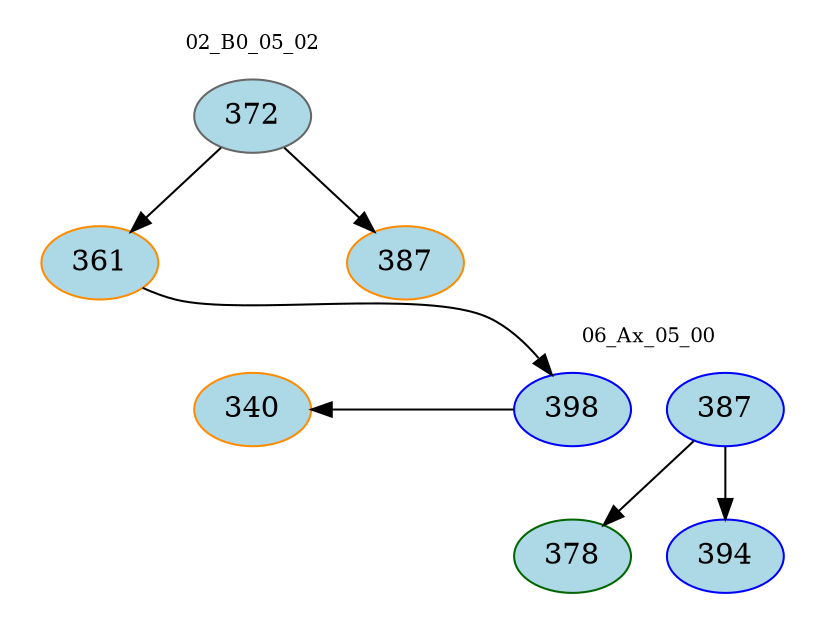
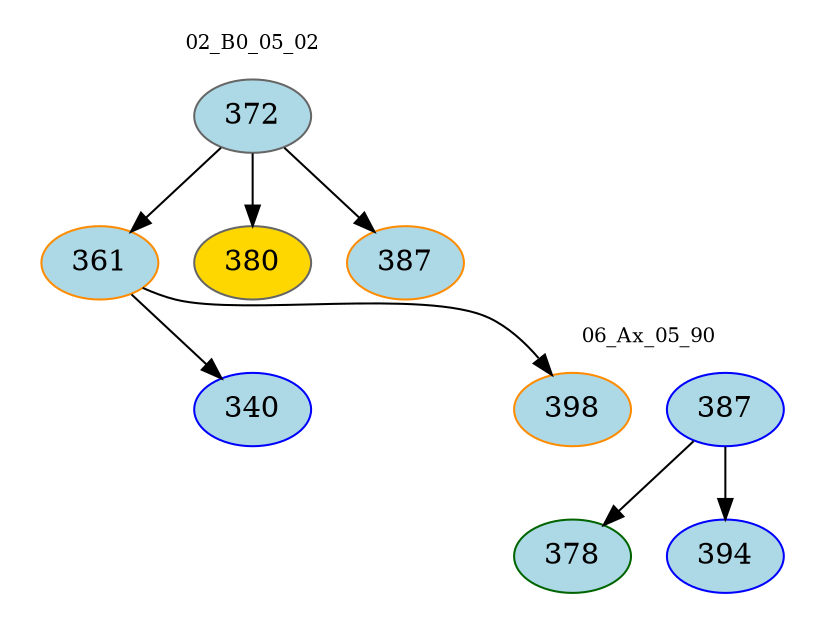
none -> (253, 263)
(649, 337) -> (649, 337)
(253, 410) -> (253, 410)
(423, 410) -> (169, 329)
(573, 410) -> (573, 410)
